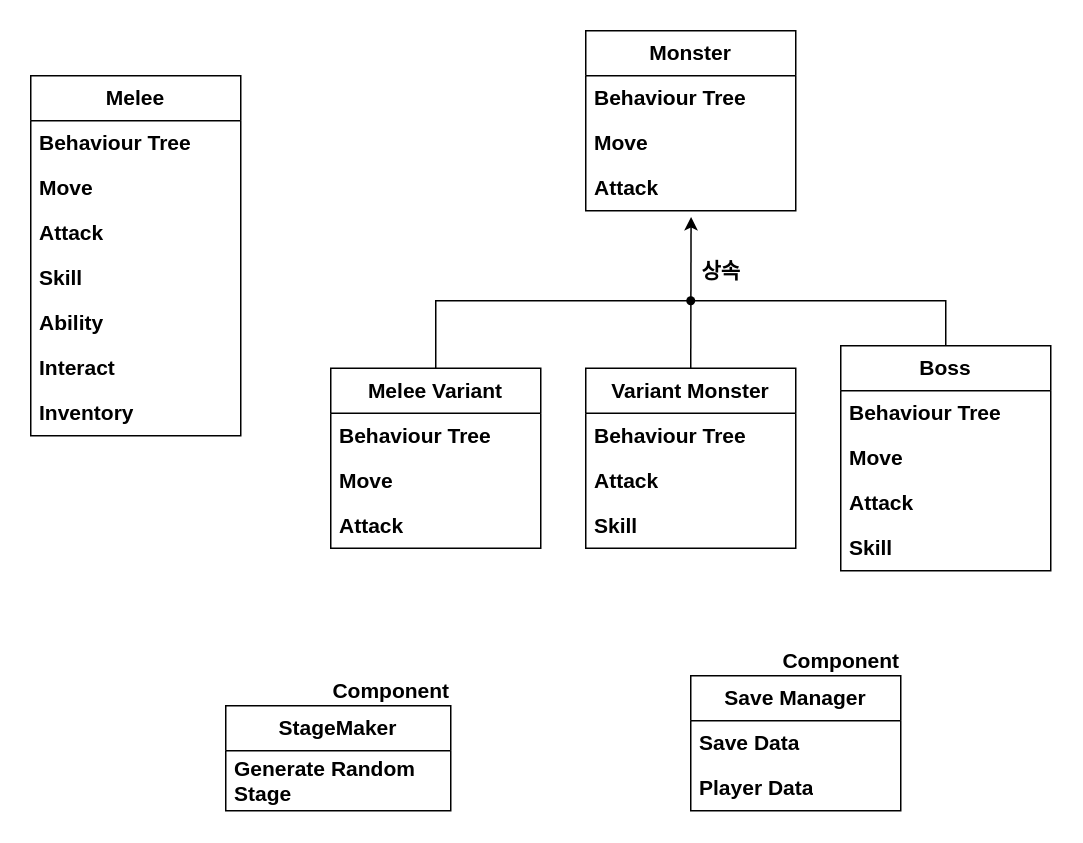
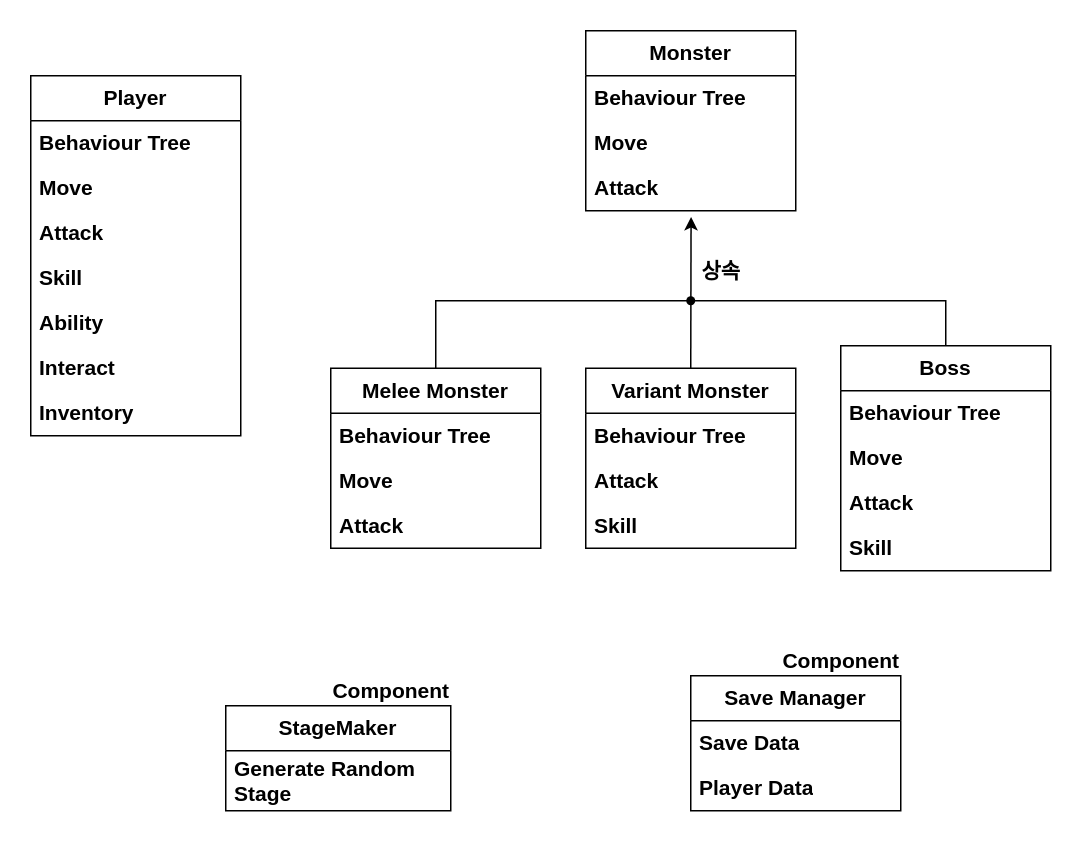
(136, 98) -> (136, 98)
(436, 391) -> (436, 391)
